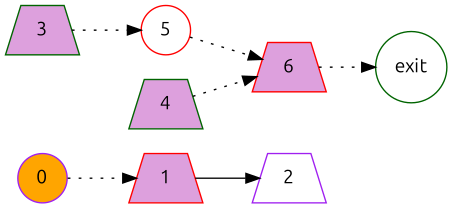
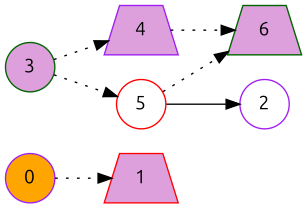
(42, 30) -> (30, 67)
none -> (75, 52)
(289, 67) -> (265, 30)
(411, 67) -> none
(166, 104) -> (141, 30)
(220, 178) -> (196, 104)
(289, 178) -> (265, 104)
